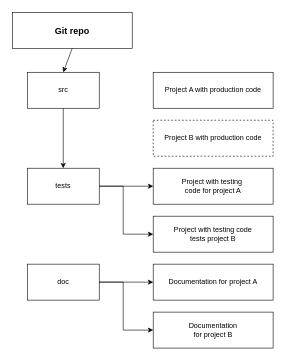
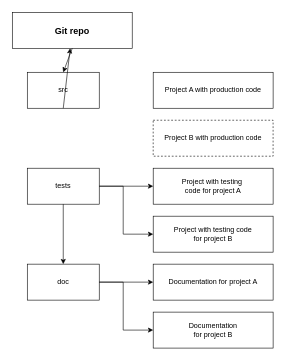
(63, 162) -> (66, 84)
(213, 234) -> (213, 234)
none -> (63, 258)
